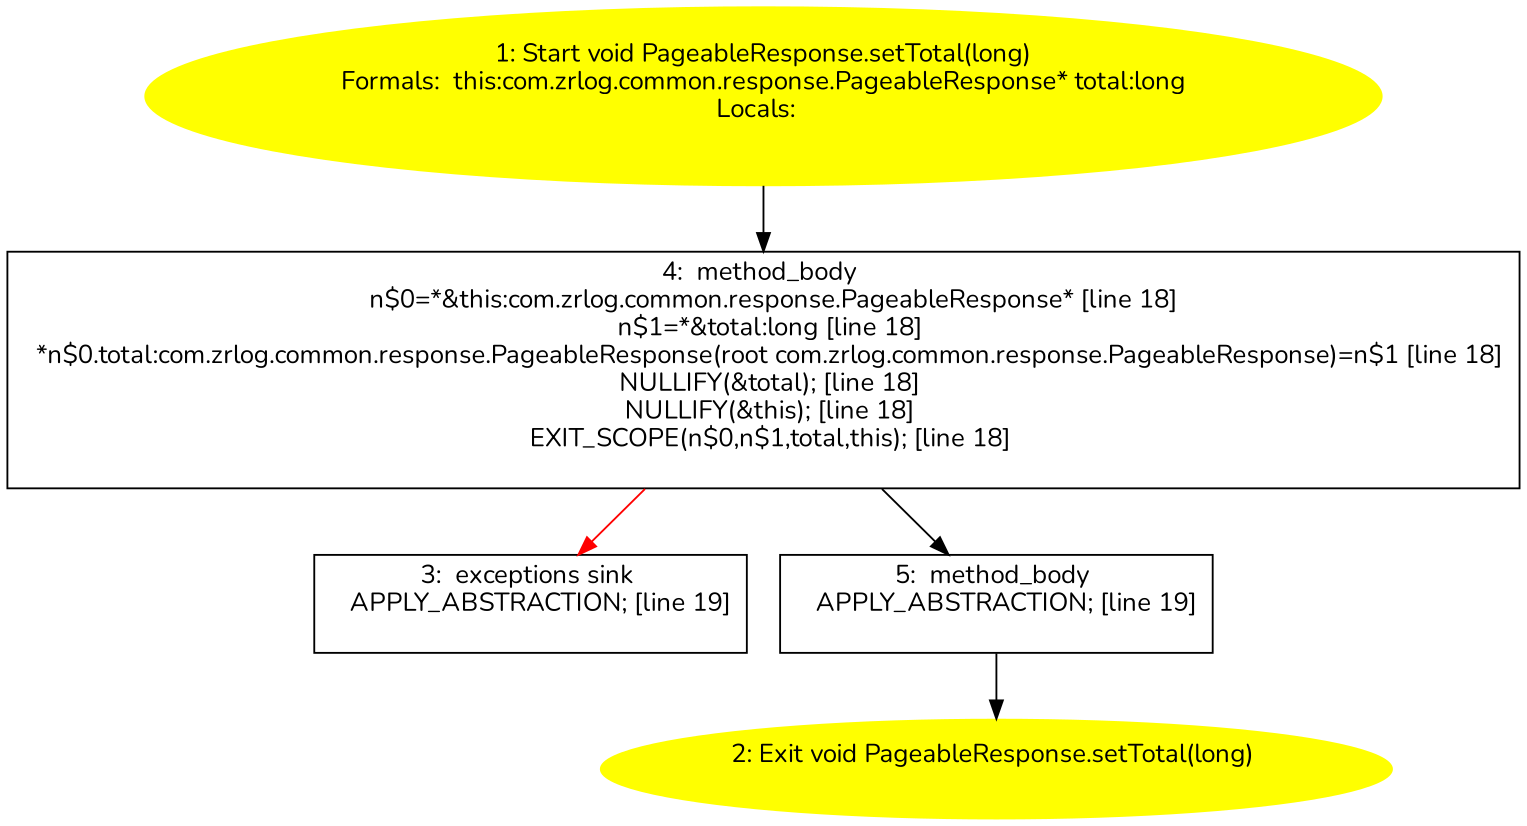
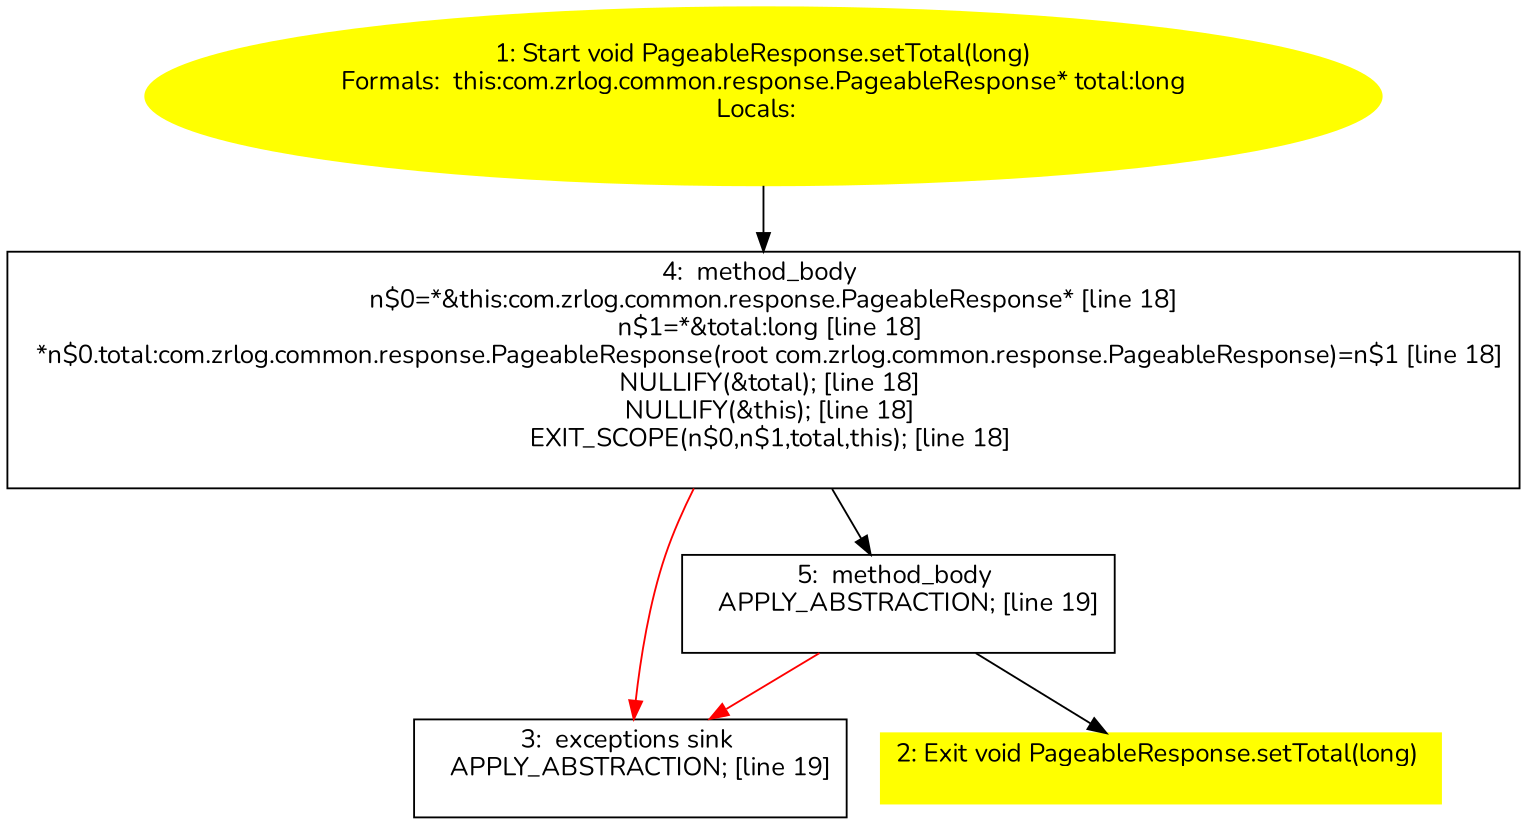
none -> (773, 681)
(996, 769) -> (1161, 768)
